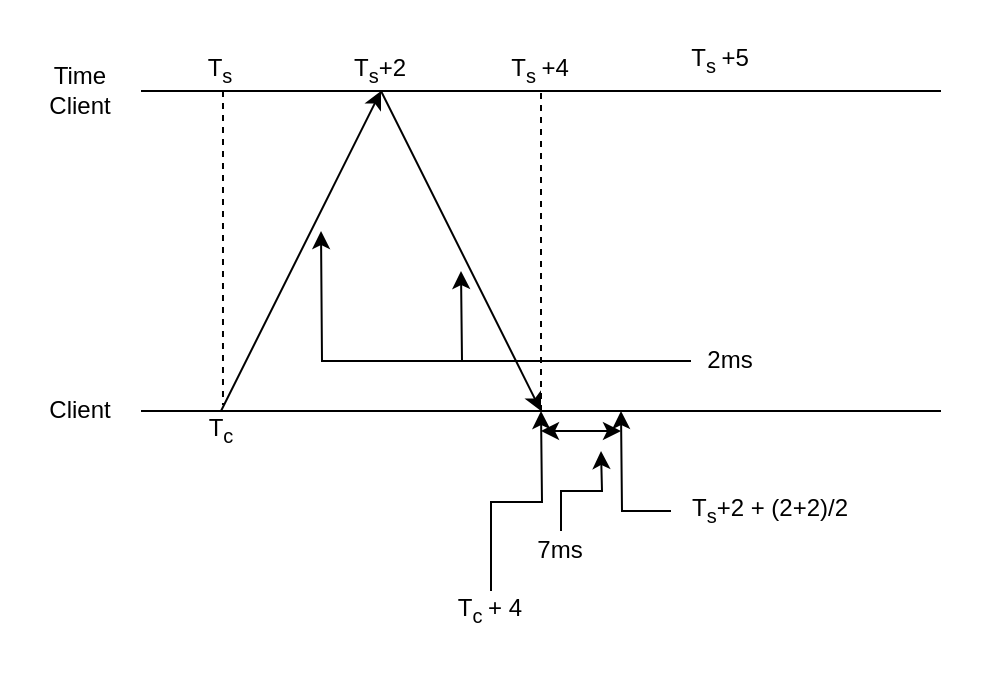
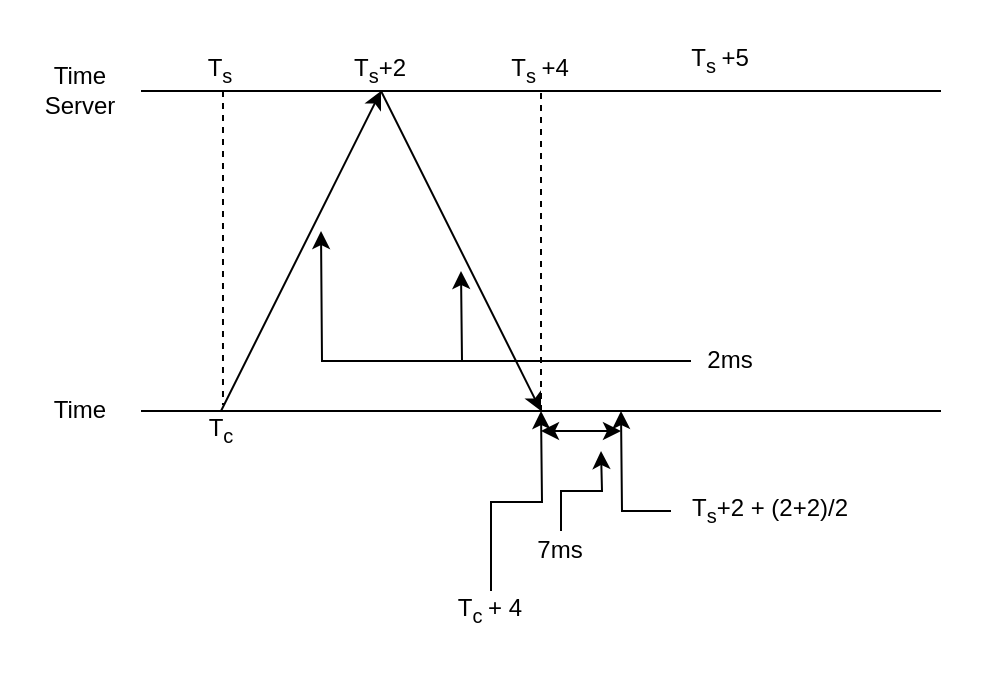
(81, 91) -> (81, 91)
(81, 411) -> (81, 411)
